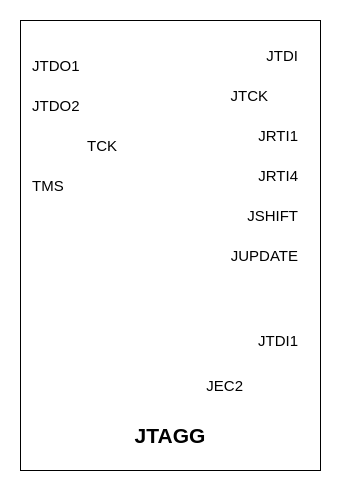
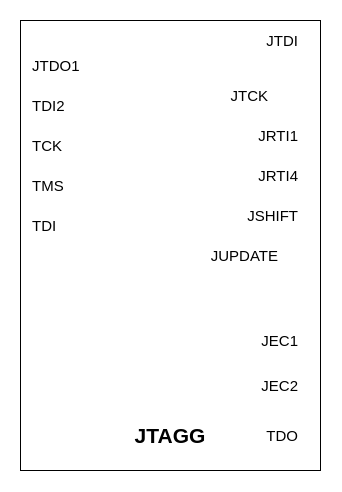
(271, 56) -> (271, 41)
(49, 106) -> (46, 106)
(116, 146) -> (61, 146)
none -> (61, 226)
(261, 256) -> (241, 256)
(282, 341) -> (285, 341)
(216, 386) -> (271, 386)
none -> (271, 436)
